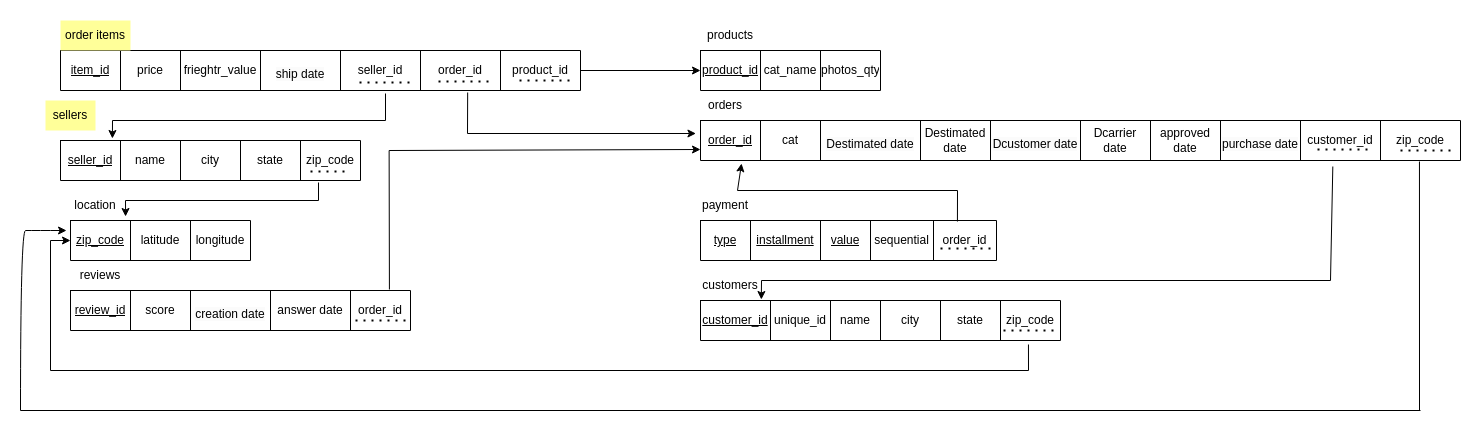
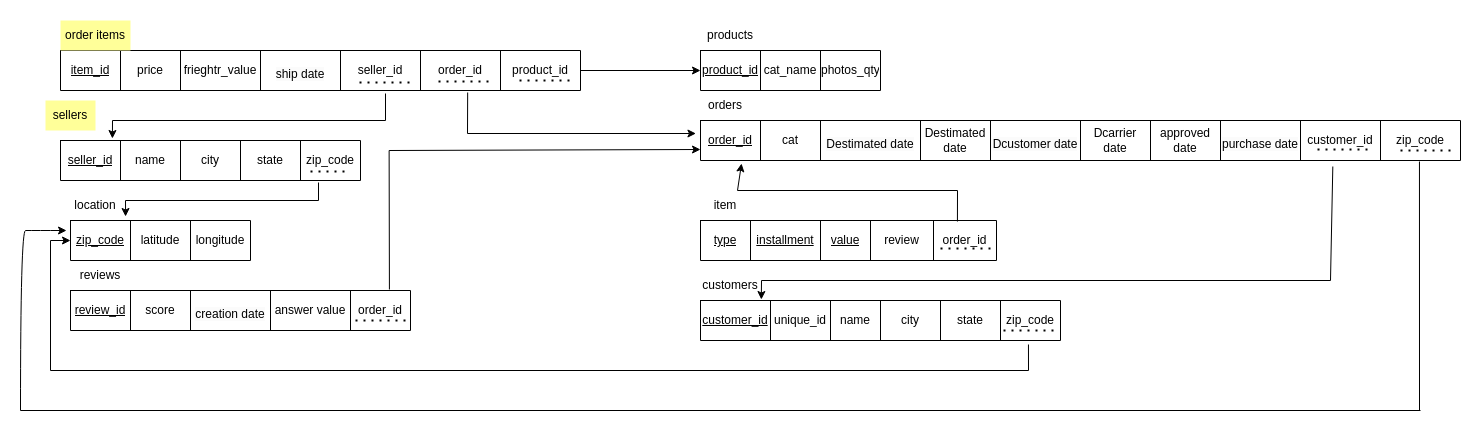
(726, 206) -> (726, 206)
(902, 241) -> (902, 241)
(311, 311) -> (311, 311)
